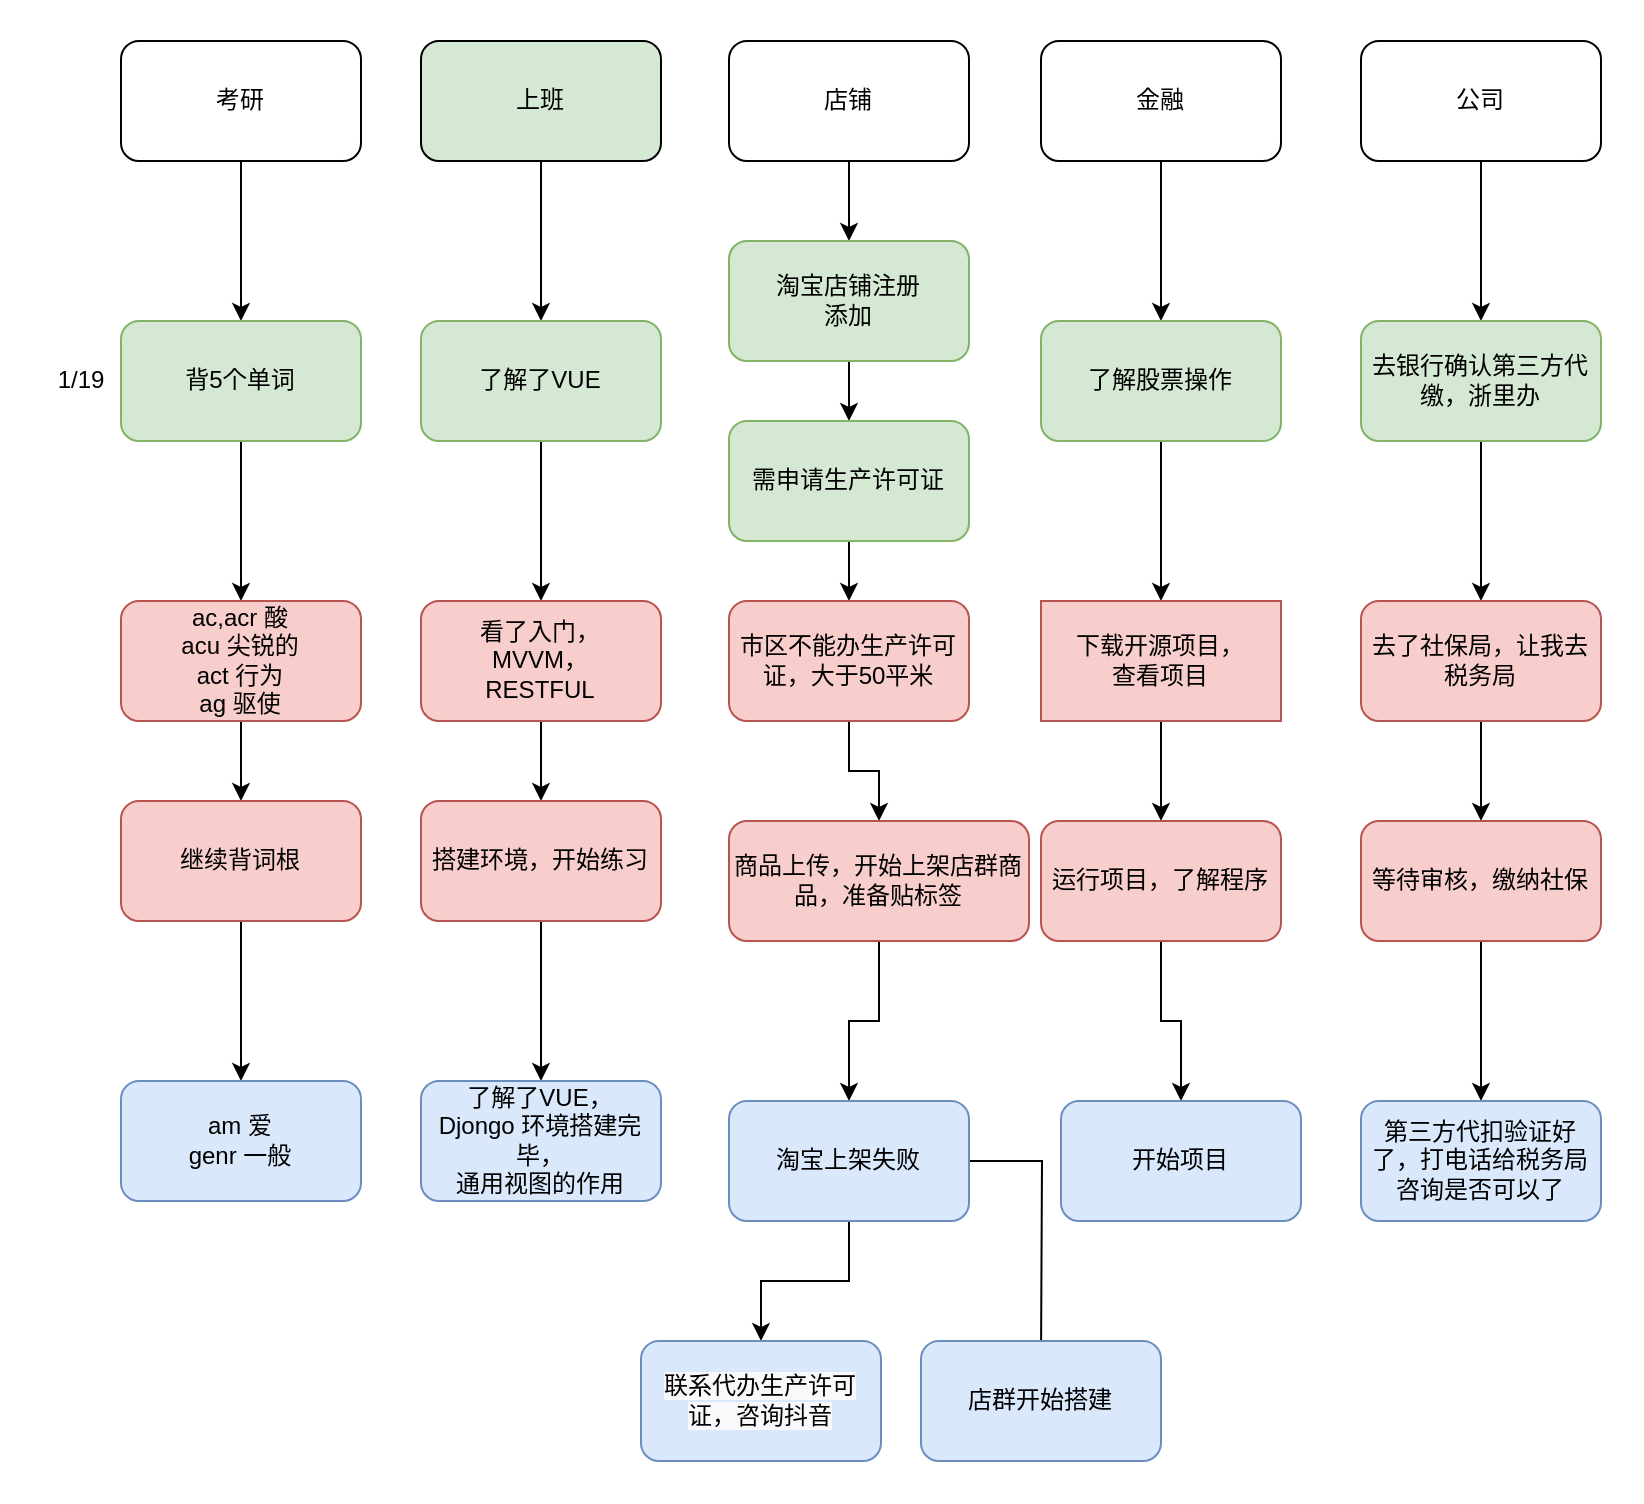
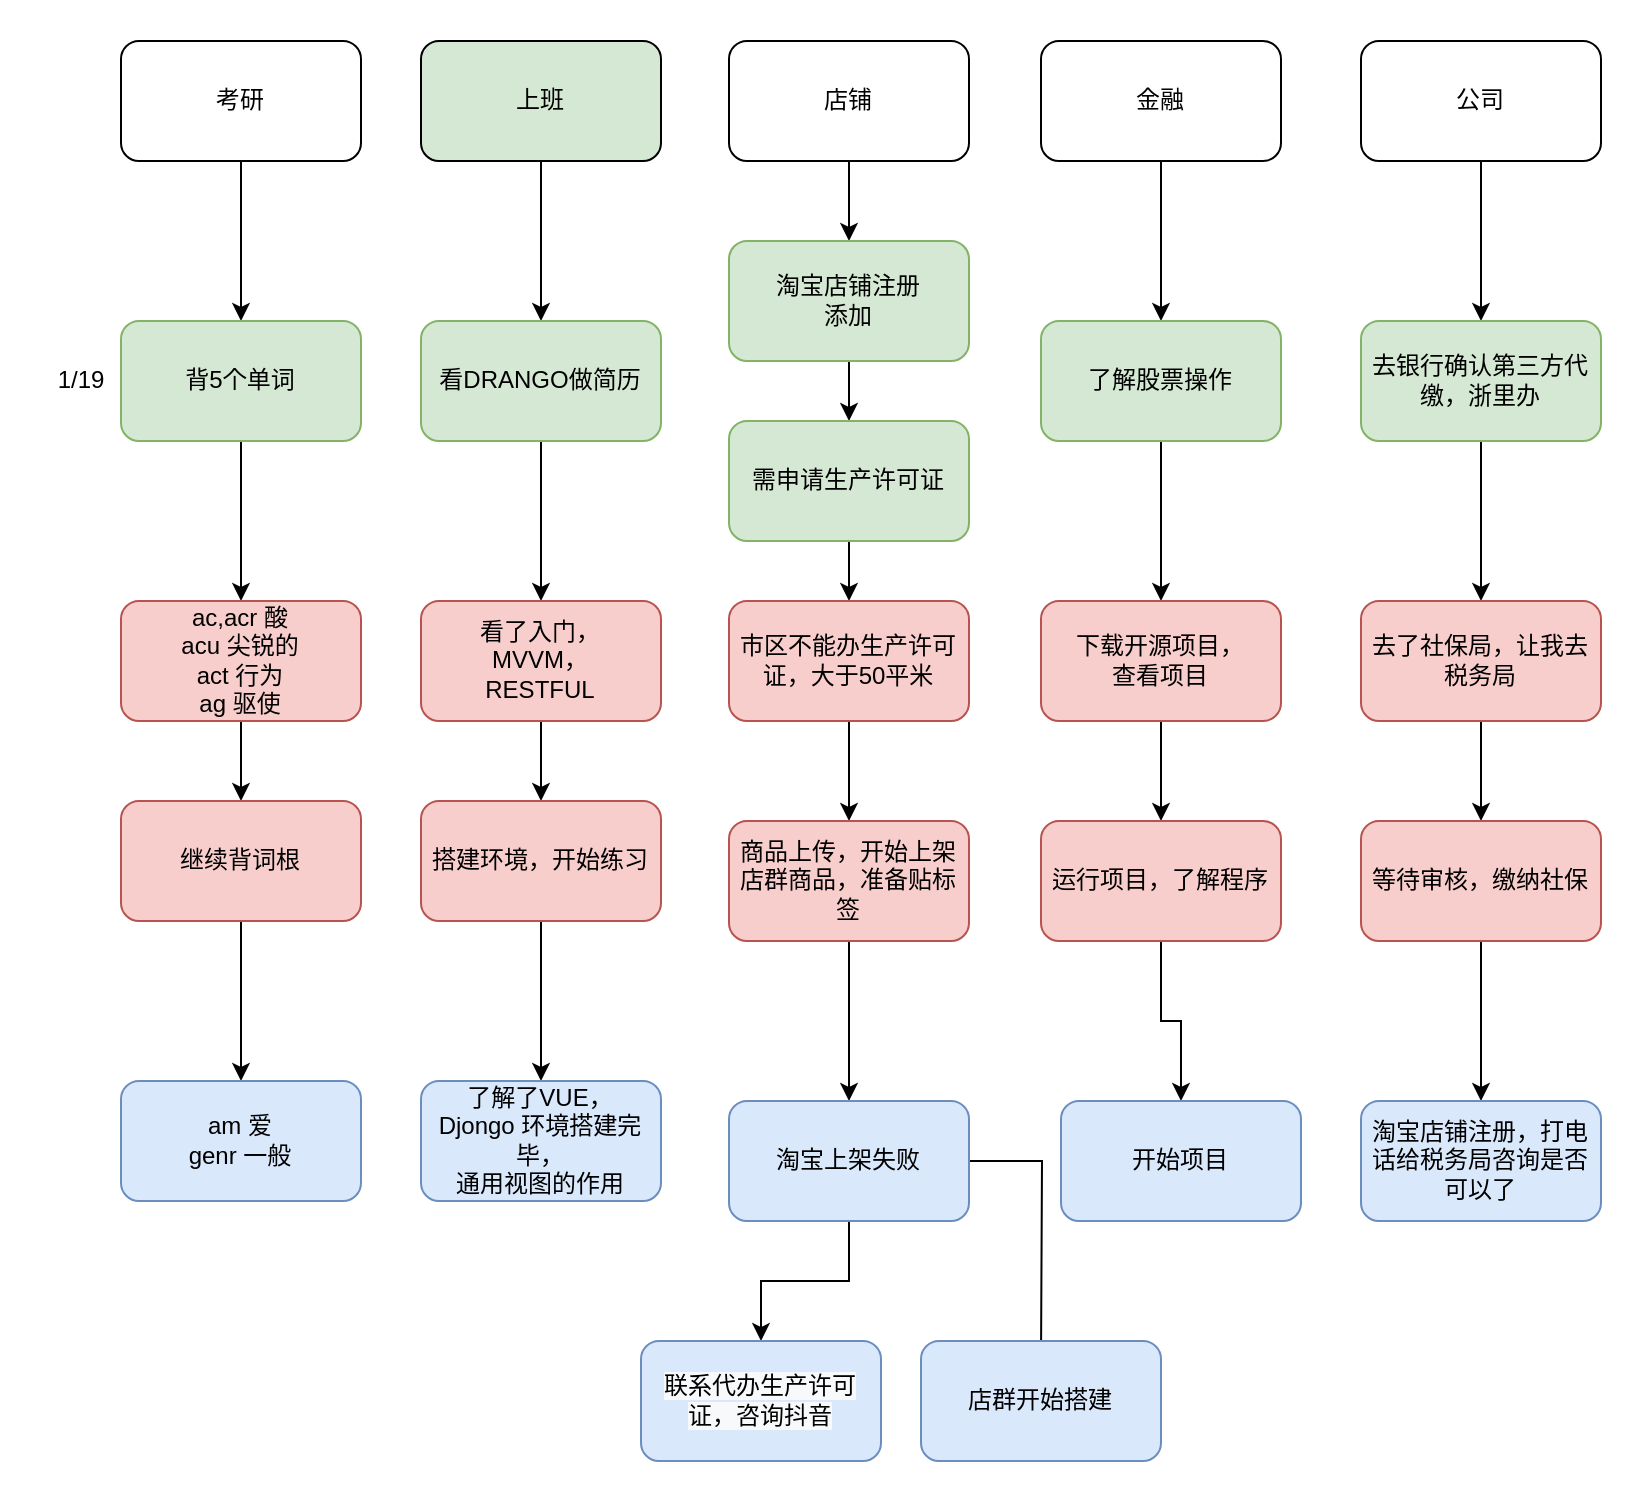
(541, 381) -> (541, 381)
(1161, 661) -> (1161, 661)
(879, 881) -> (849, 881)
(1481, 1161) -> (1481, 1161)
